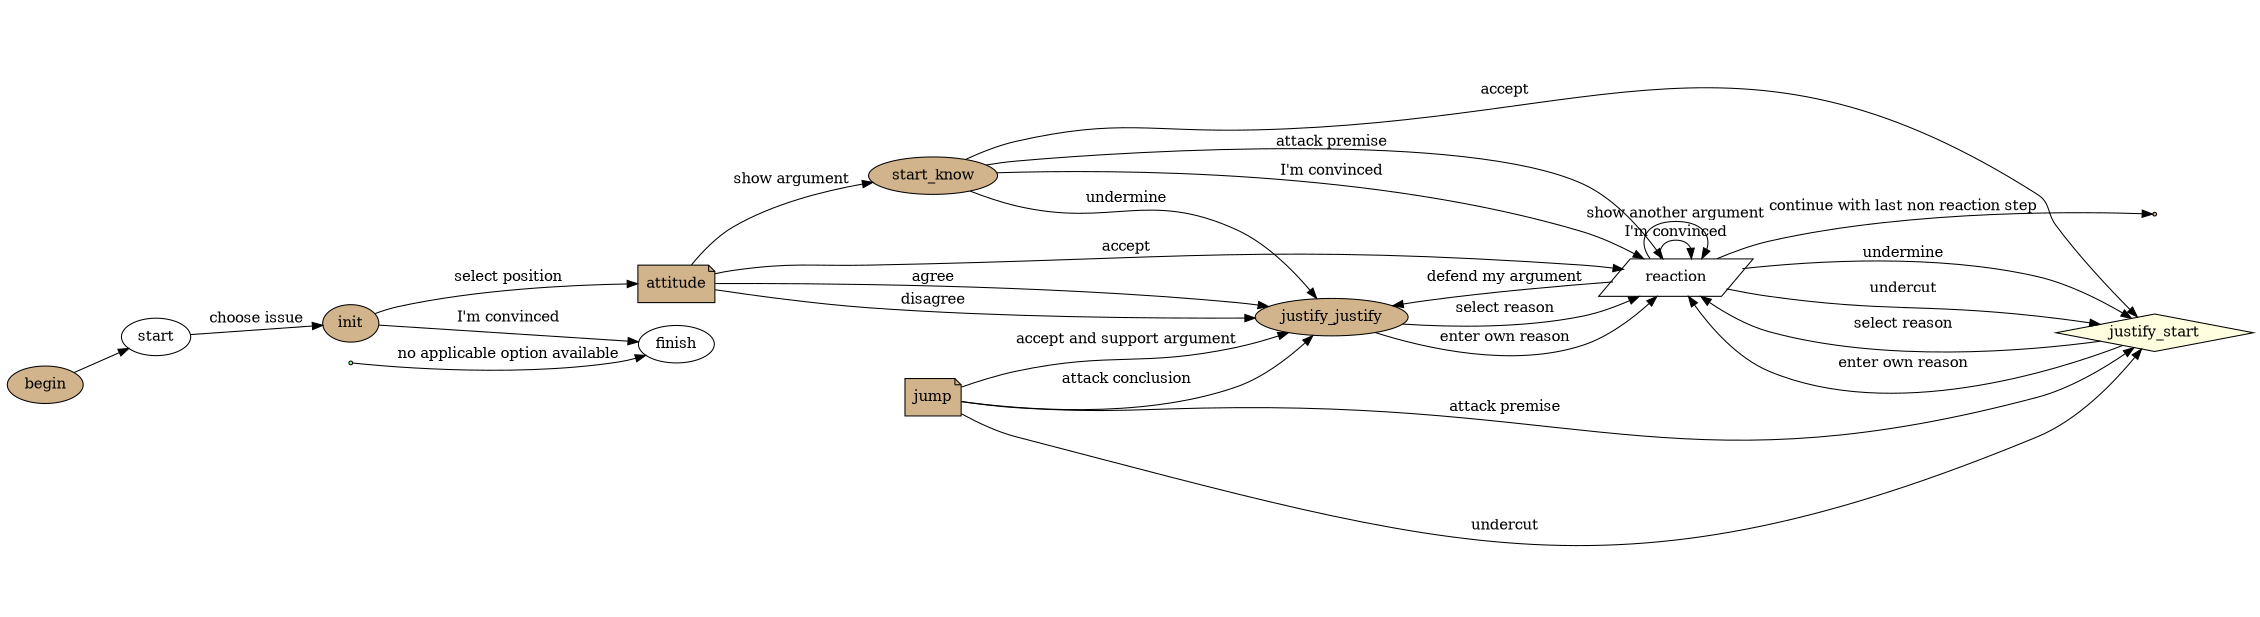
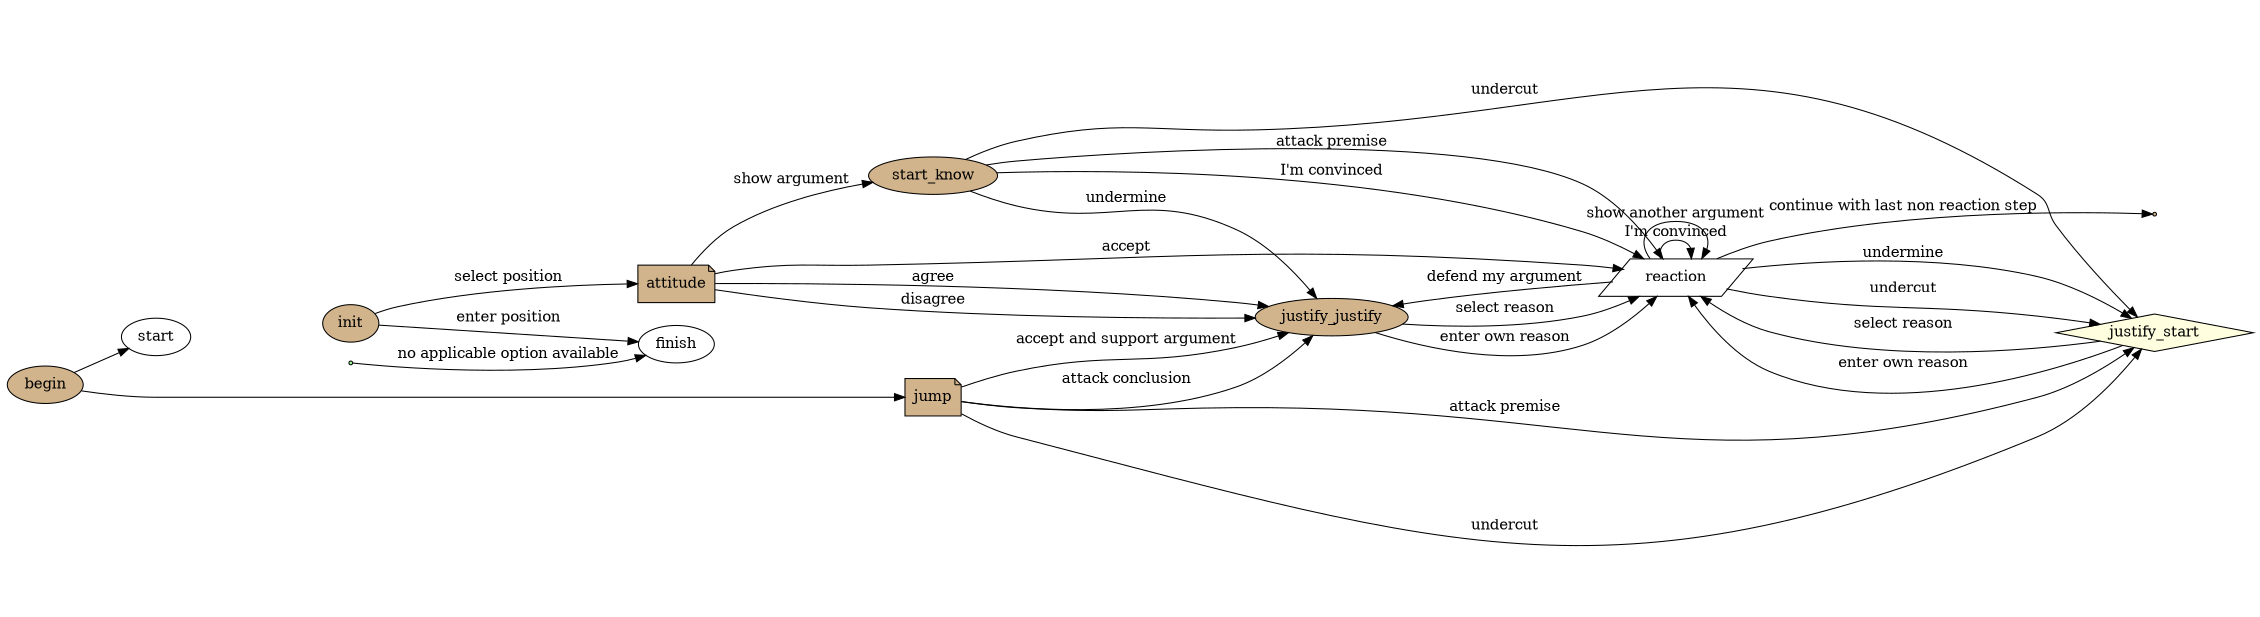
(1505, 90) -> (1505, 90)
(508, 318) -> (508, 318)
(251, 330) -> none
none -> (488, 397)
